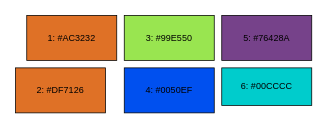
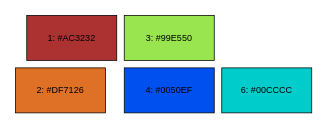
(72, 38) -> (72, 38)
(267, 38) -> none
(267, 87) -> (267, 90)
